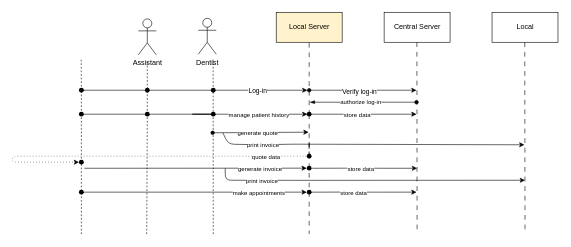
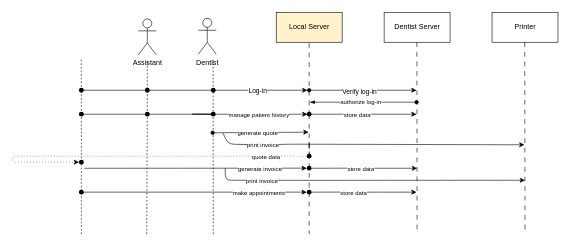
(418, 27) -> (418, 27)
(526, 27) -> (526, 27)
